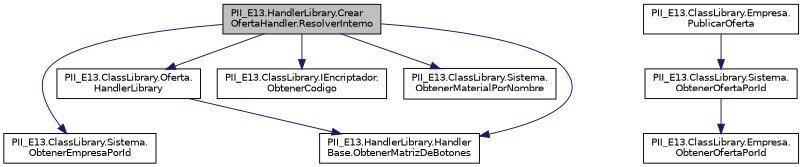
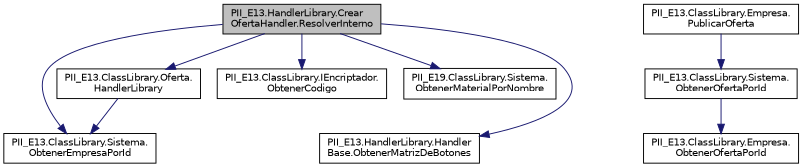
(480, 84) -> (480, 84)
(259, 115) -> (107, 112)
